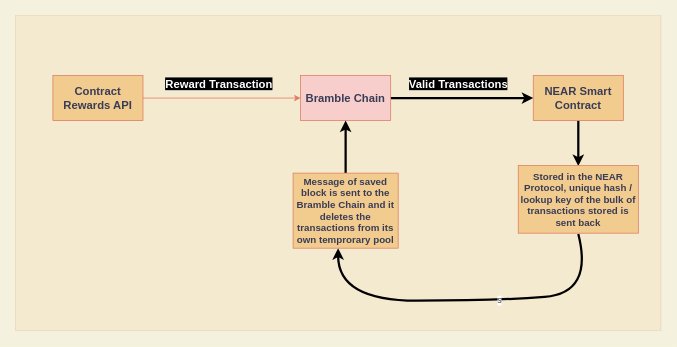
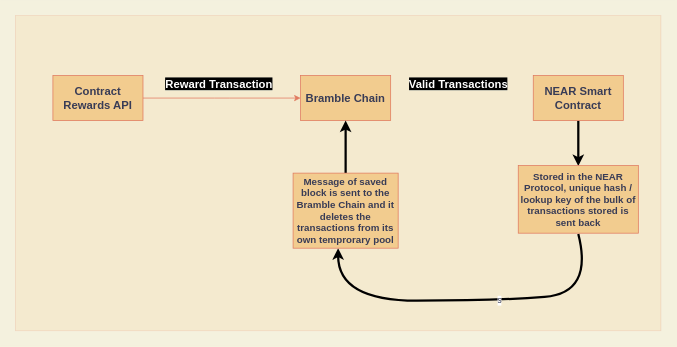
(345, 98) -> (345, 98)
(458, 98) -> none
